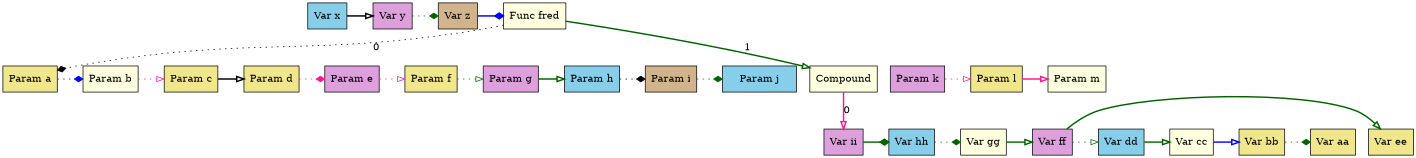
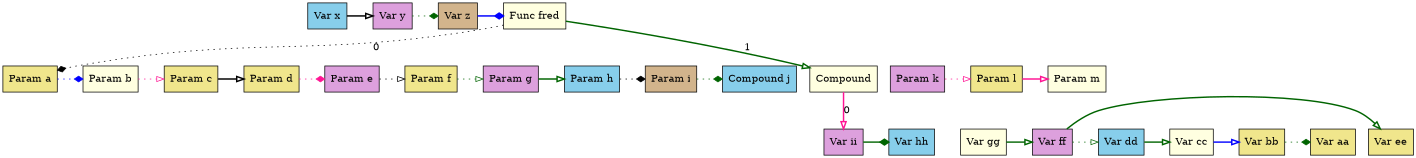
(388, 79) -> (388, 79)
(759, 79) -> (759, 79)
(943, 142) -> none
